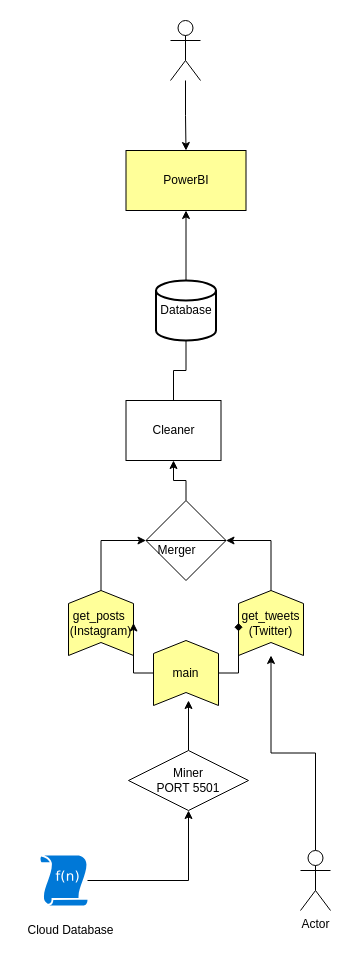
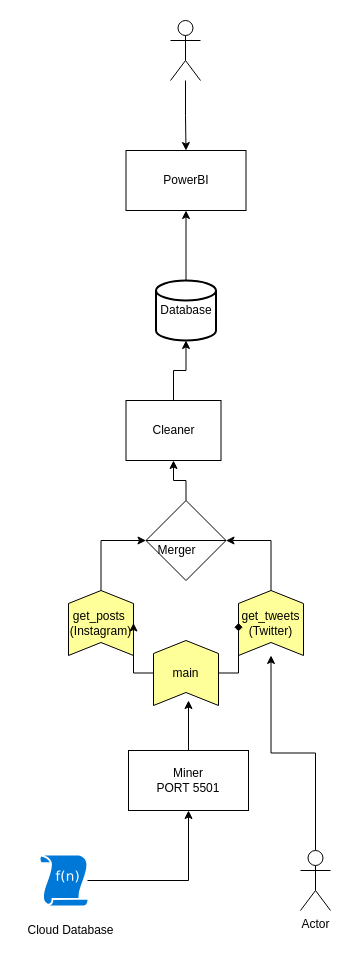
(186, 181) -> (186, 181)
(186, 347) -> (186, 349)
(189, 781) -> (189, 781)
